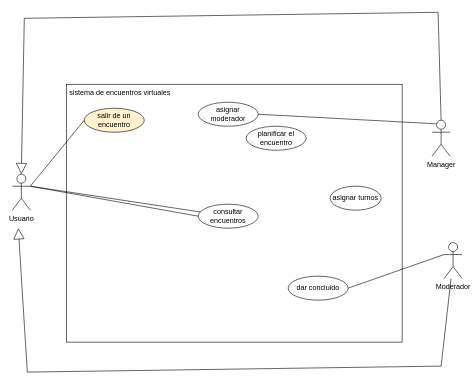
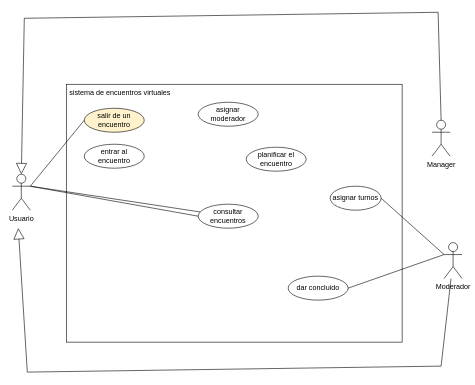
(348, 119) -> none
(276, 138) -> (276, 159)
none -> (114, 156)
none -> (412, 226)
